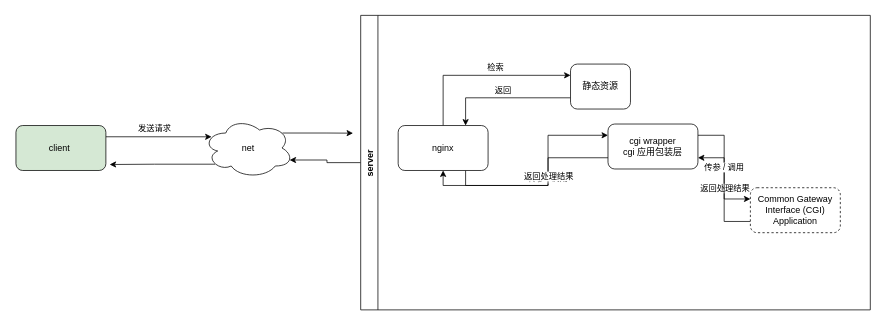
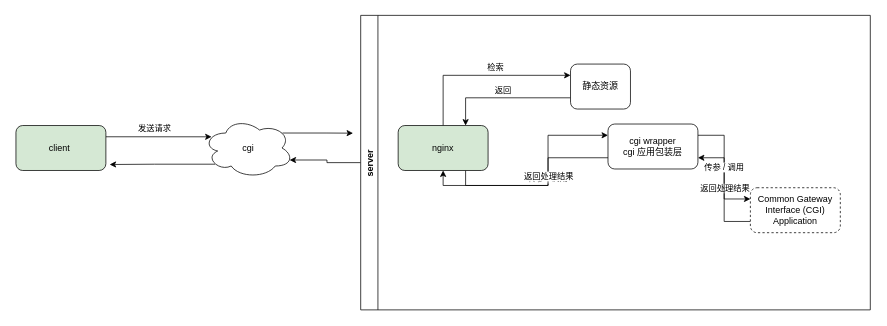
(248, 148) -> (248, 148)
(443, 148) -> (443, 148)
